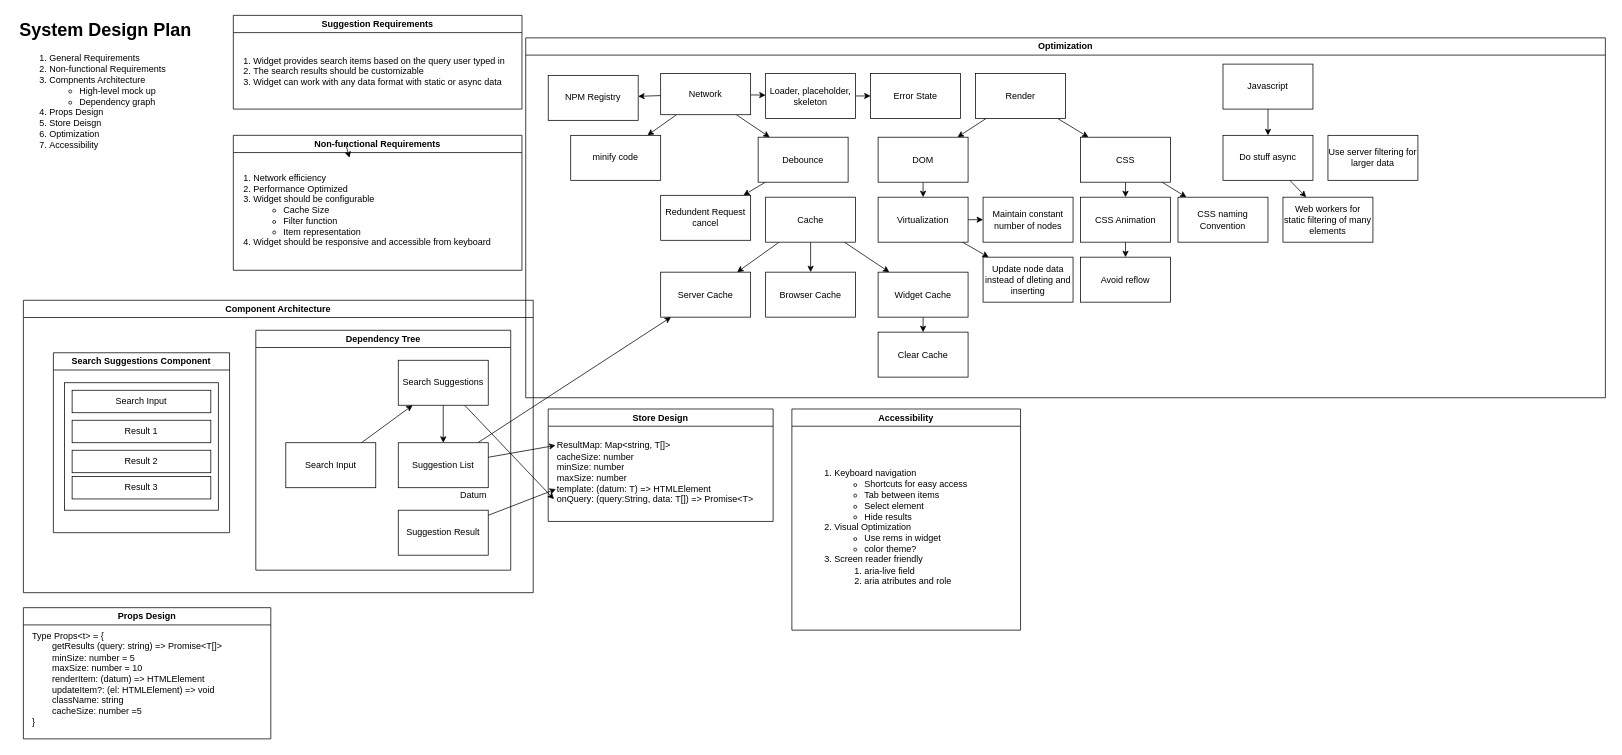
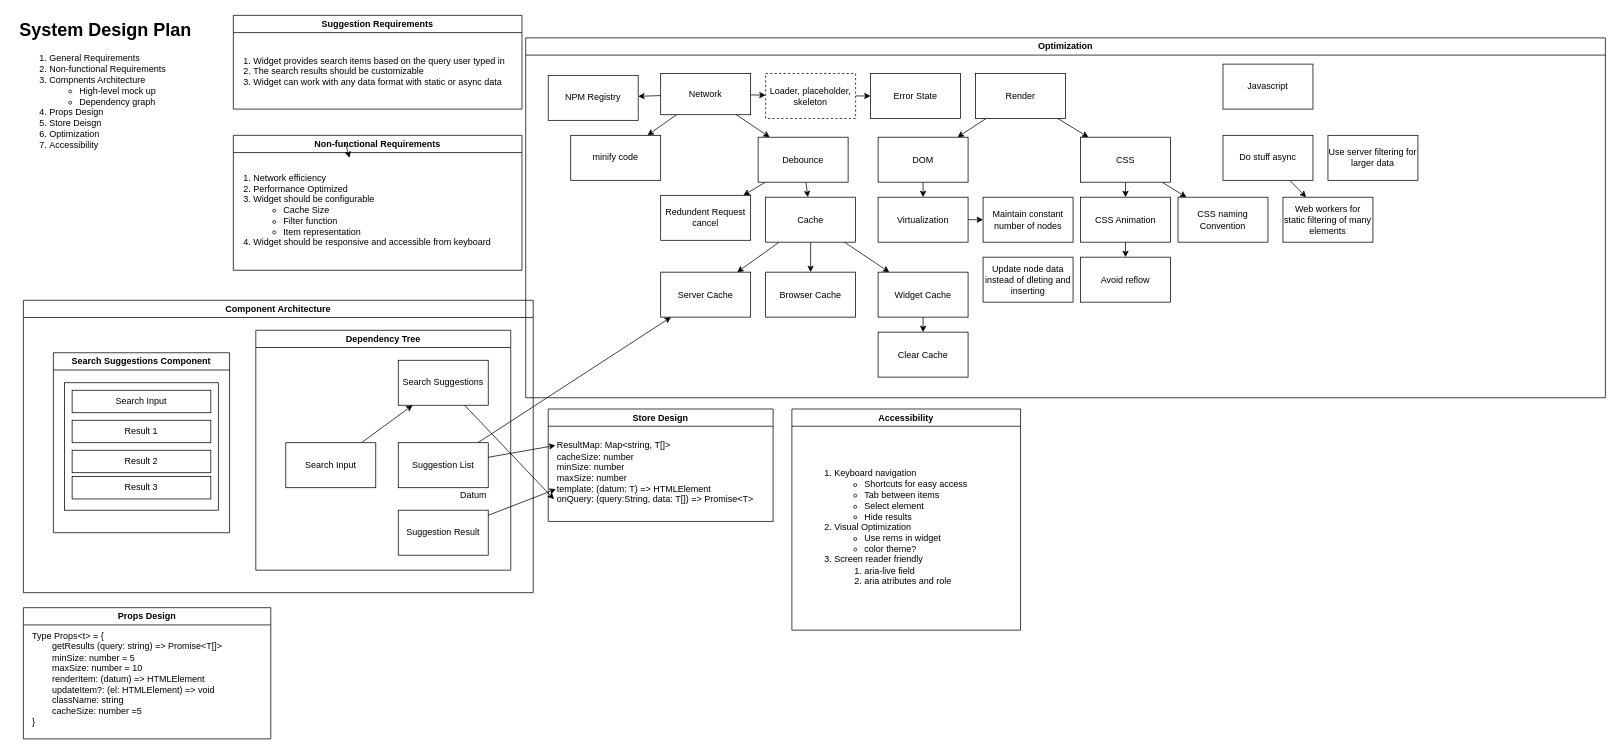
(810, 96) -> (810, 96)
(1268, 129) -> none
none -> (806, 187)
(973, 248) -> none
(443, 422) -> none
